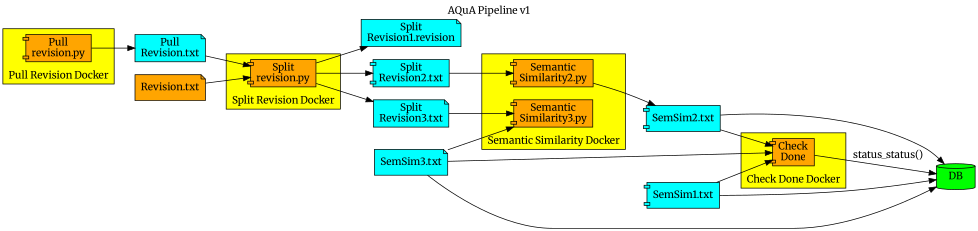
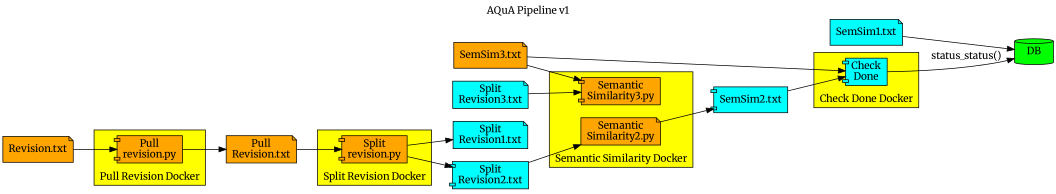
(411, 33) -> (490, 135)
(170, 48) -> (261, 149)
(553, 73) -> (621, 131)
(222, 81) -> (90, 149)
(345, 93) -> none
(834, 120) -> none
(793, 152) -> (866, 72)
(411, 162) -> (490, 55)
(736, 175) -> none
(683, 195) -> (866, 32)
(675, 228) -> none
